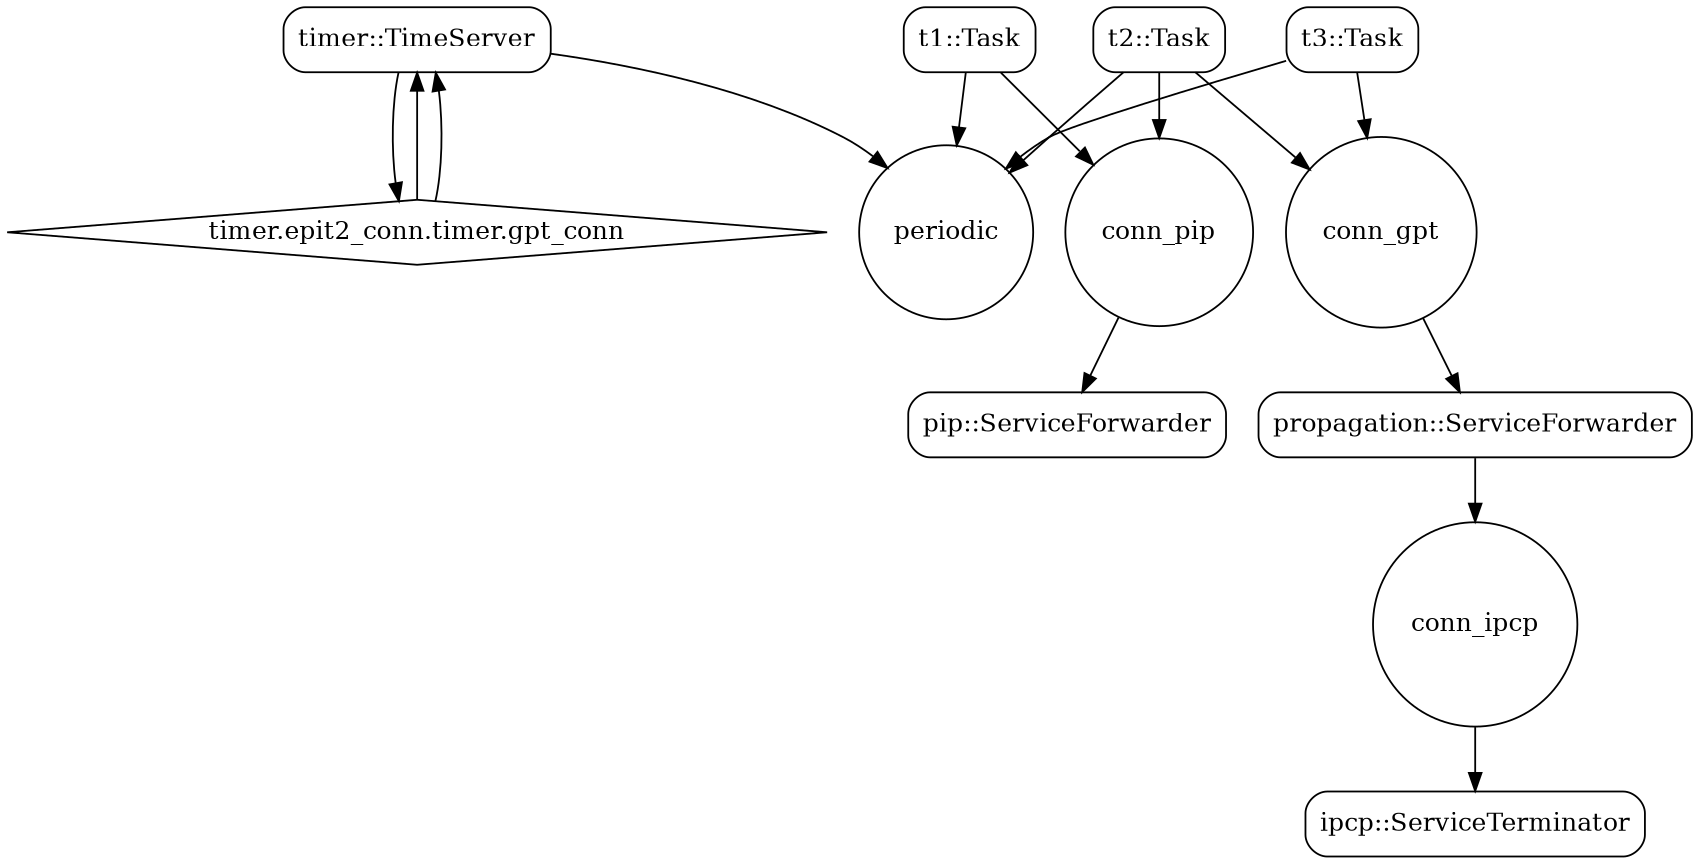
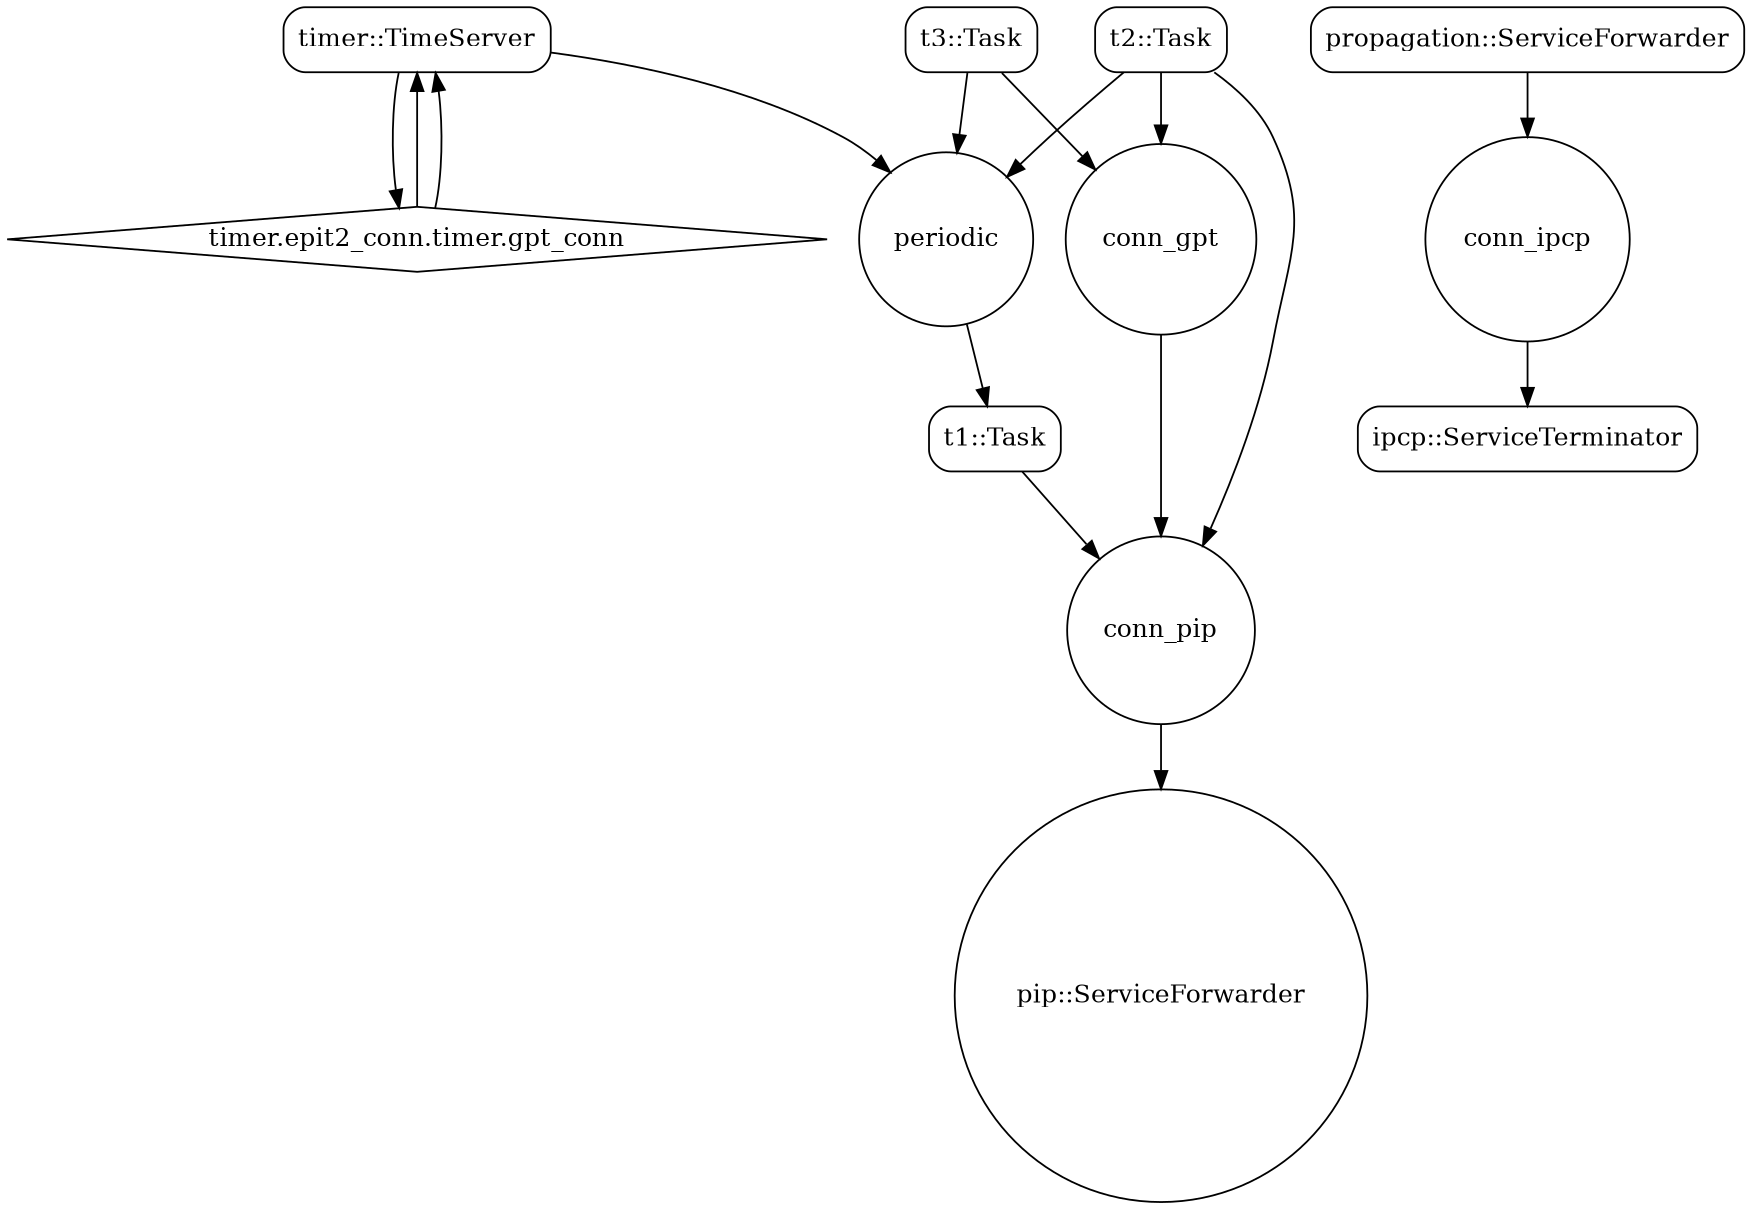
(962, 100) -> (975, 356)
(1437, 347) -> (1161, 426)
(1067, 425) -> (1161, 996)
